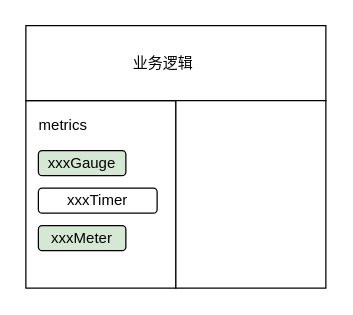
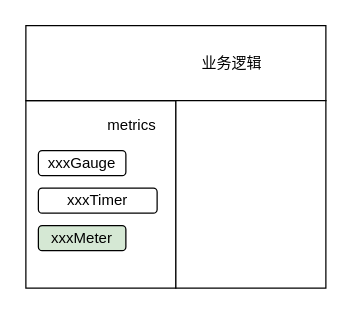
(163, 63) -> (232, 63)
(63, 126) -> (132, 126)
(82, 163) -> (82, 163)
